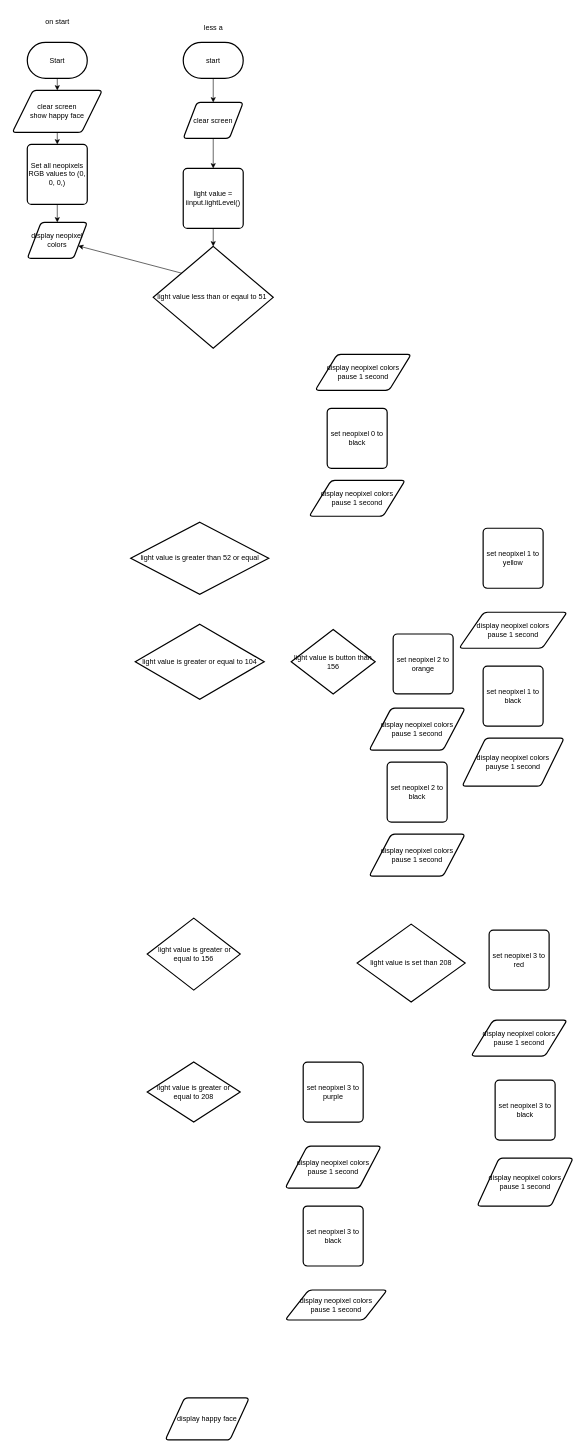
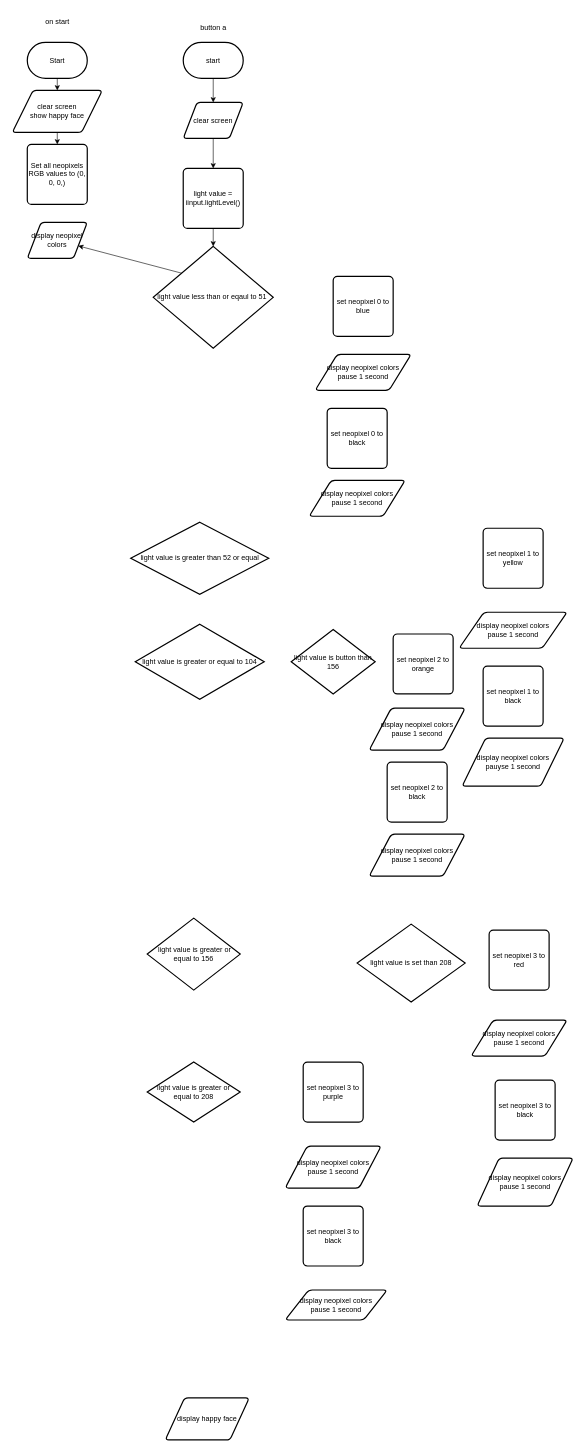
(214, 27) -> (214, 27)
(57, 216) -> none
none -> (363, 306)
